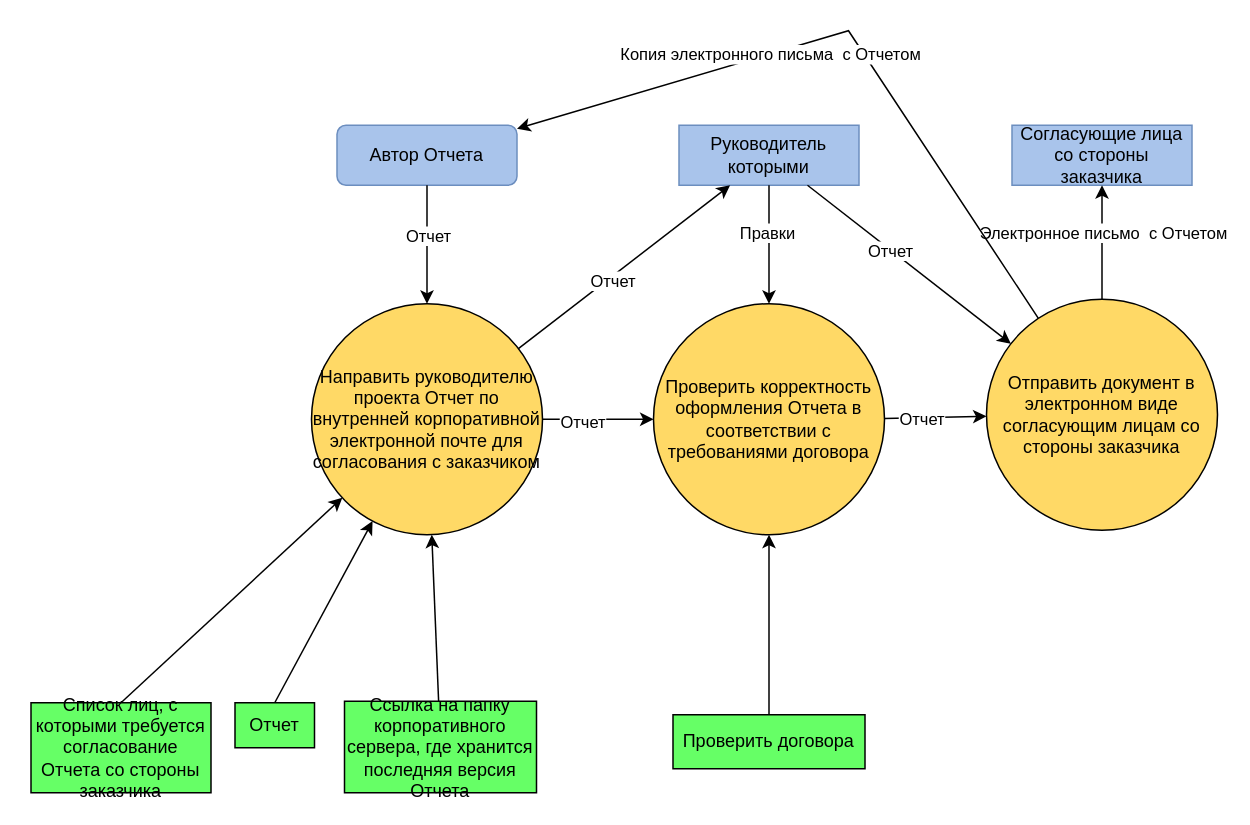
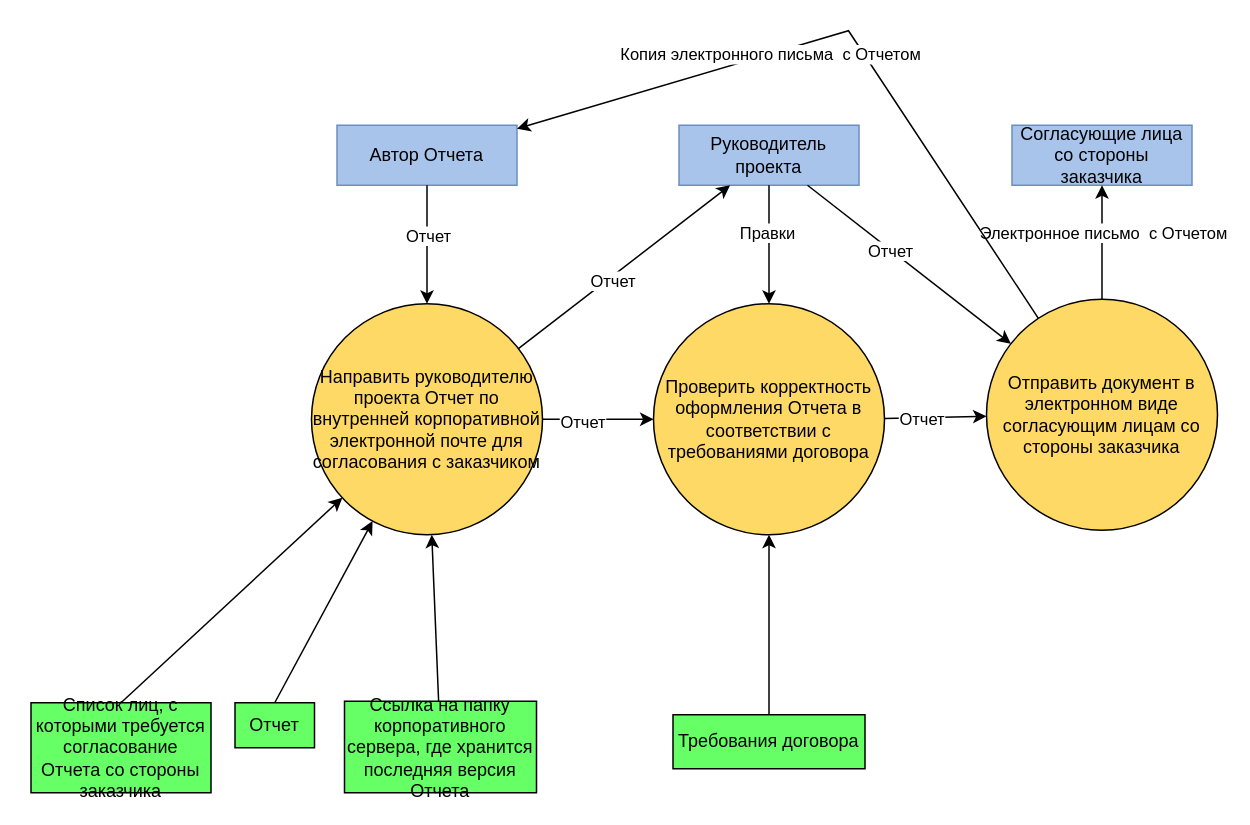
(427, 155) -> (427, 155)
(769, 155) -> (769, 155)
(769, 742) -> (769, 742)
